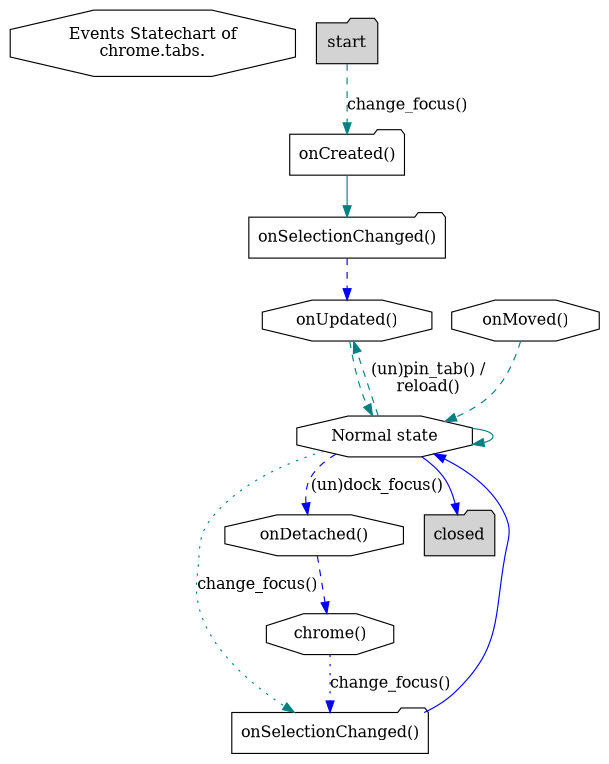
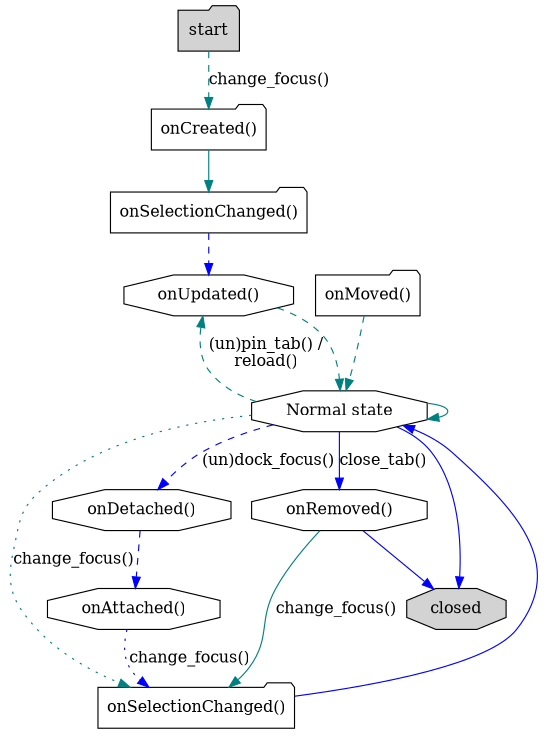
(153, 43) -> none
(525, 321) -> (368, 295)
none -> (339, 510)
(460, 535) -> (456, 609)
(330, 634) -> (134, 609)
